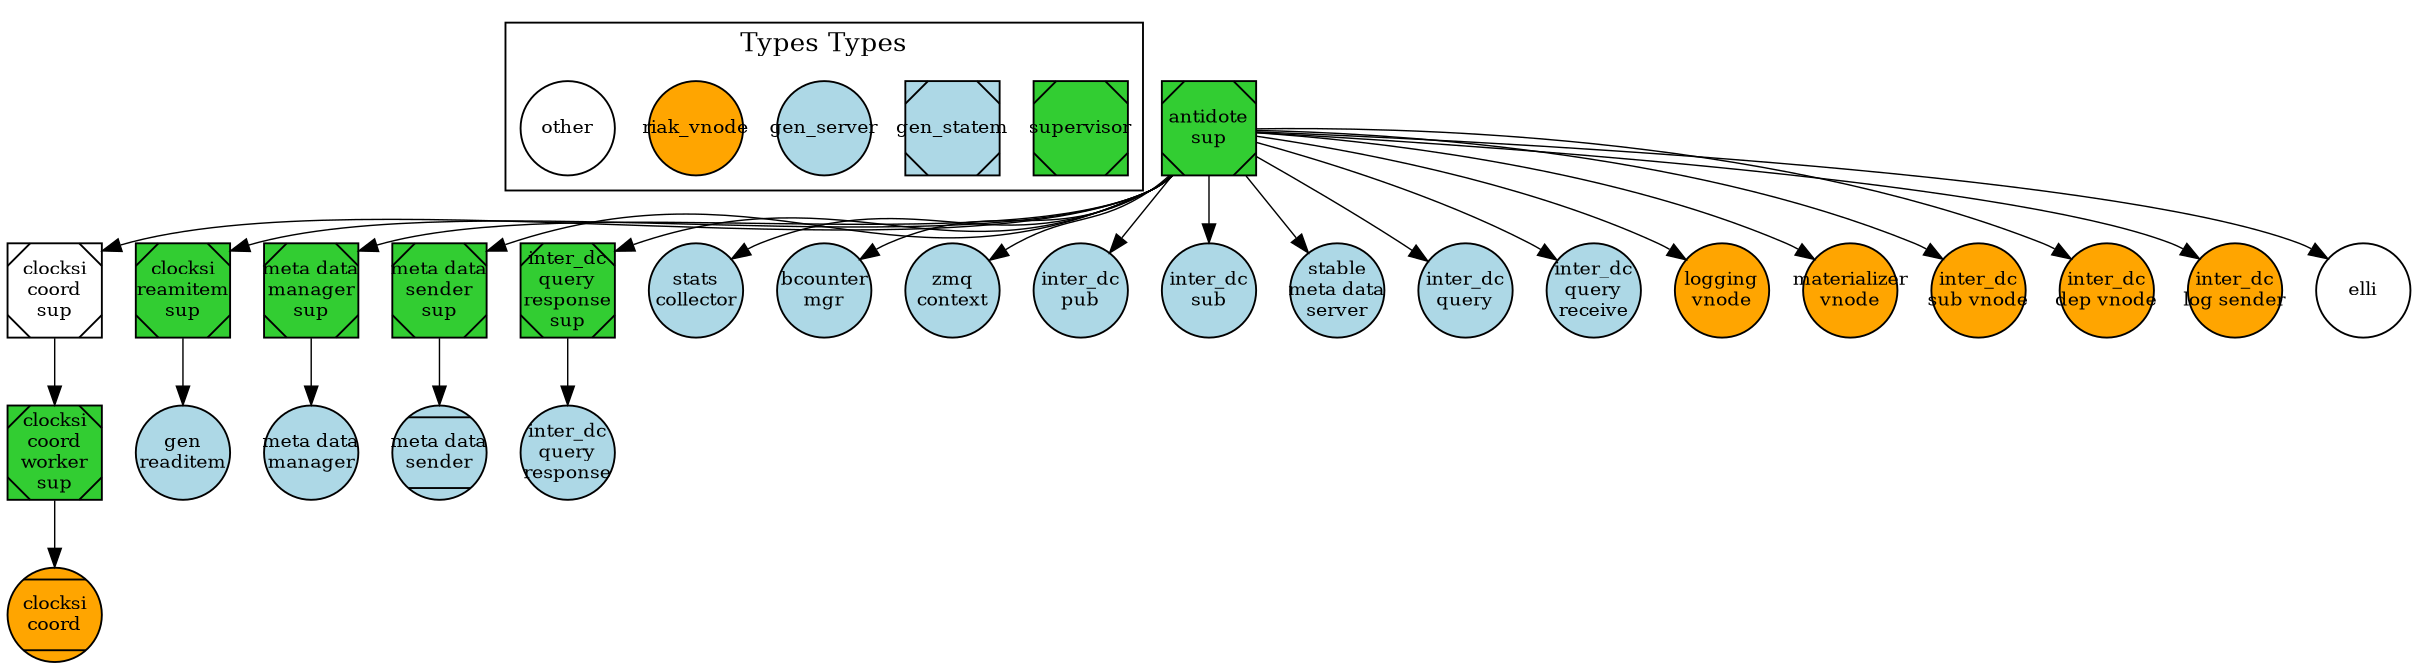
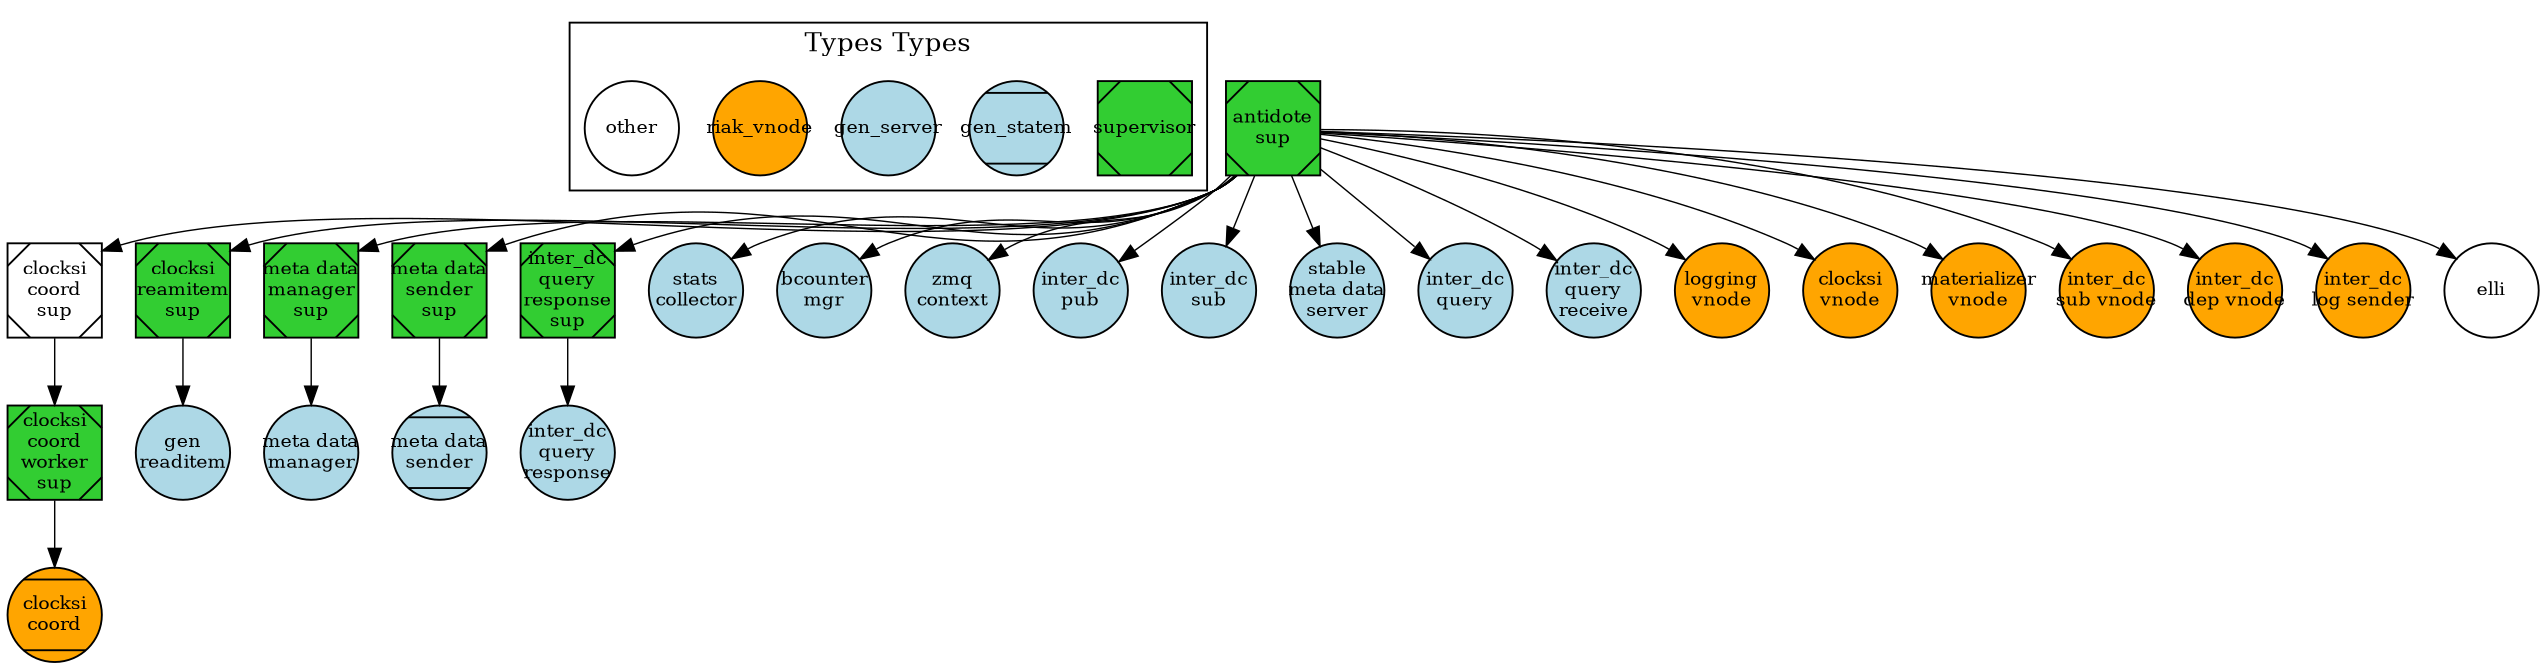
(952, 128) -> (1017, 128)
none -> (1850, 290)
